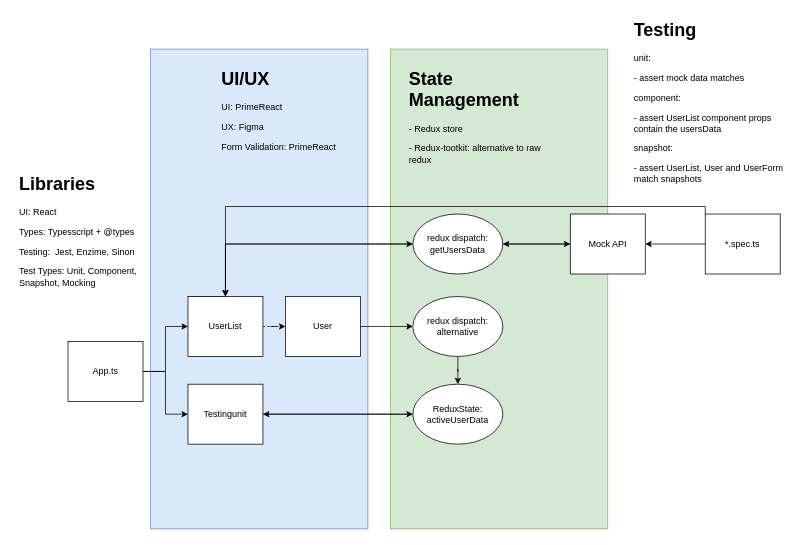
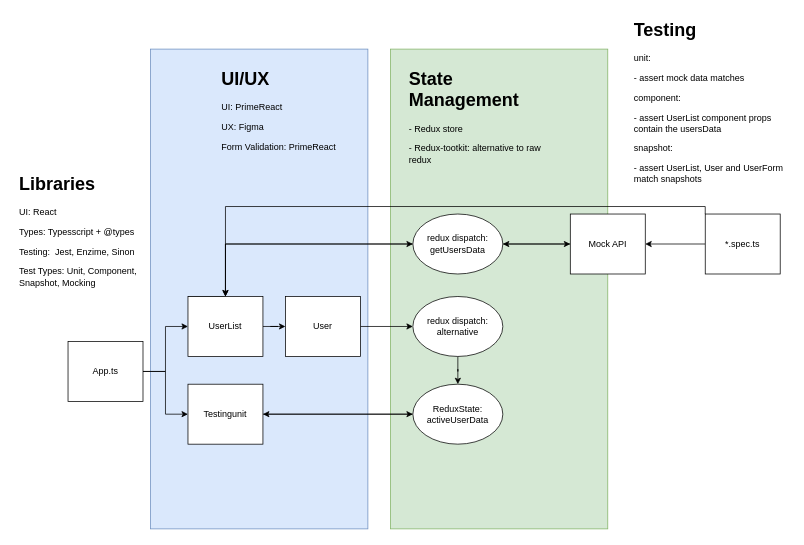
(278, 327) -> (278, 327)
